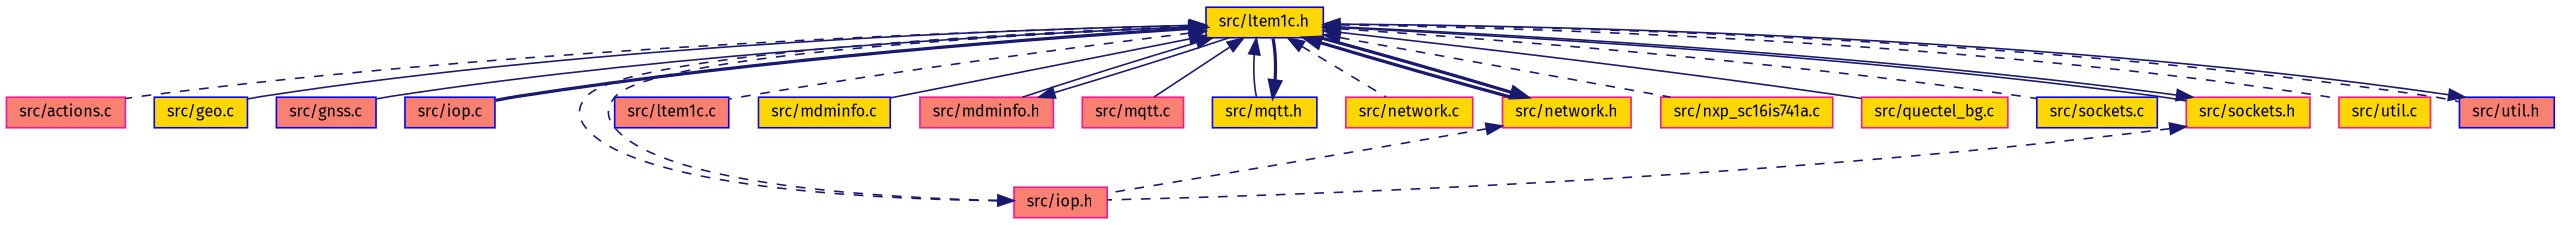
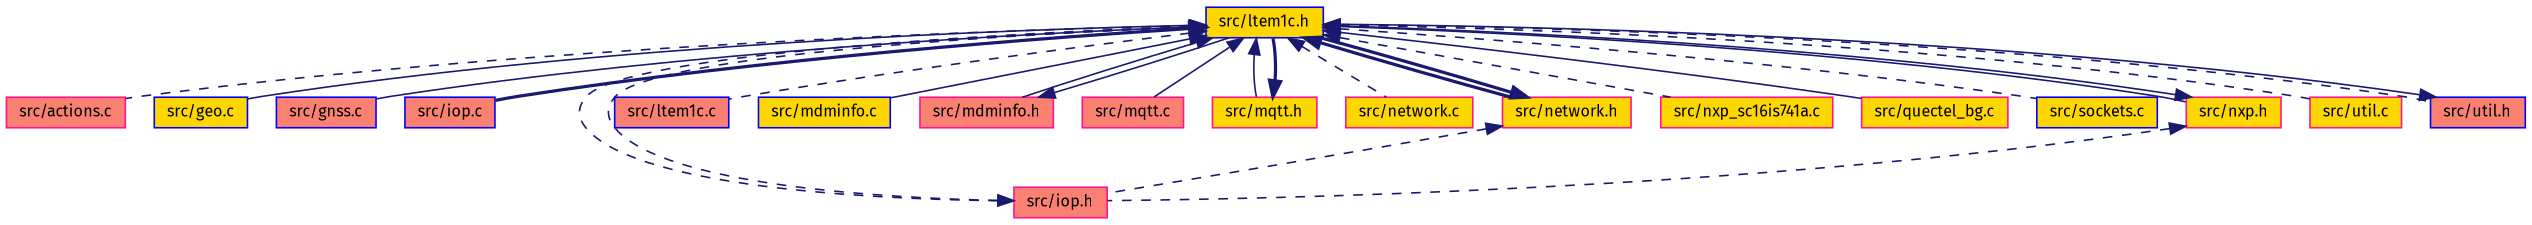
(1265, 112) -> (1265, 112)
(2248, 112) -> (2234, 112)
